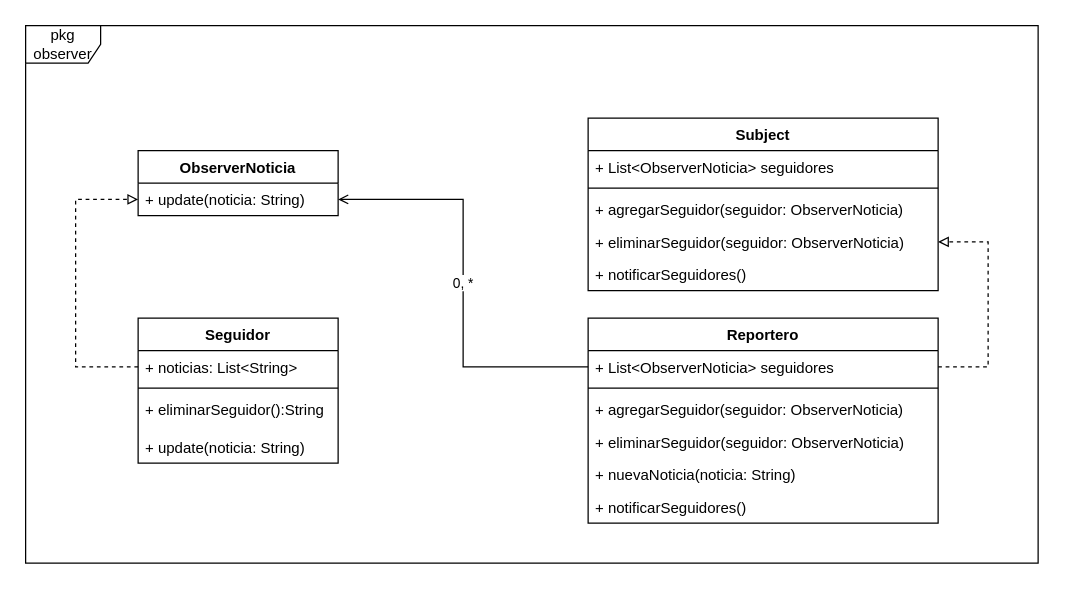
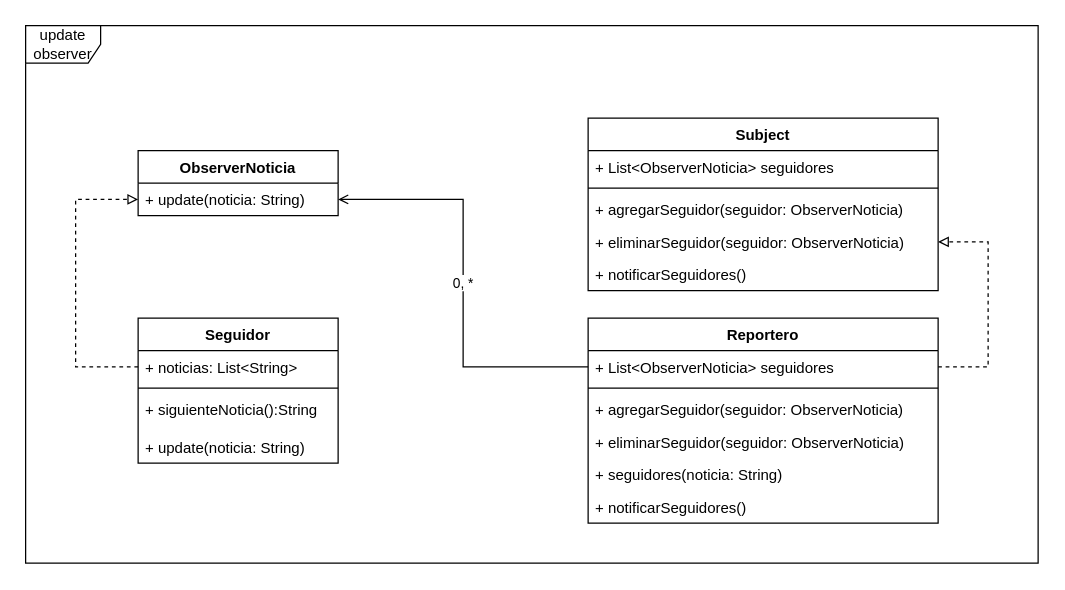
(63, 44) -> (63, 44)
(245, 410) -> (245, 410)
(710, 475) -> (703, 475)
